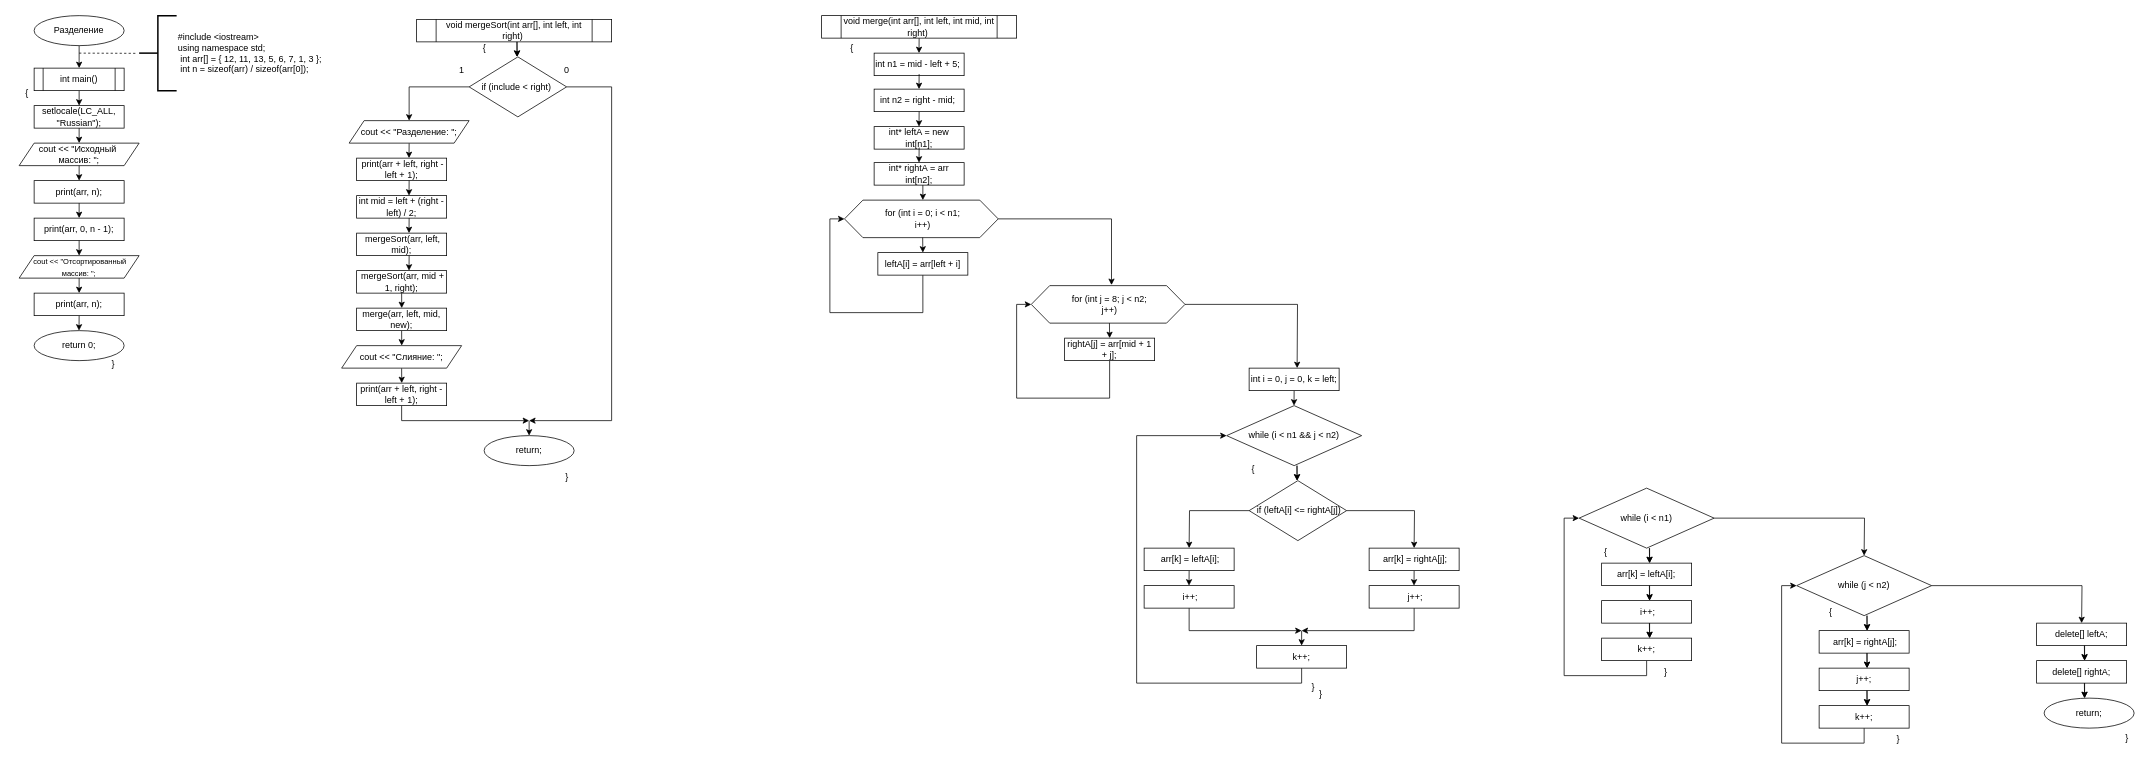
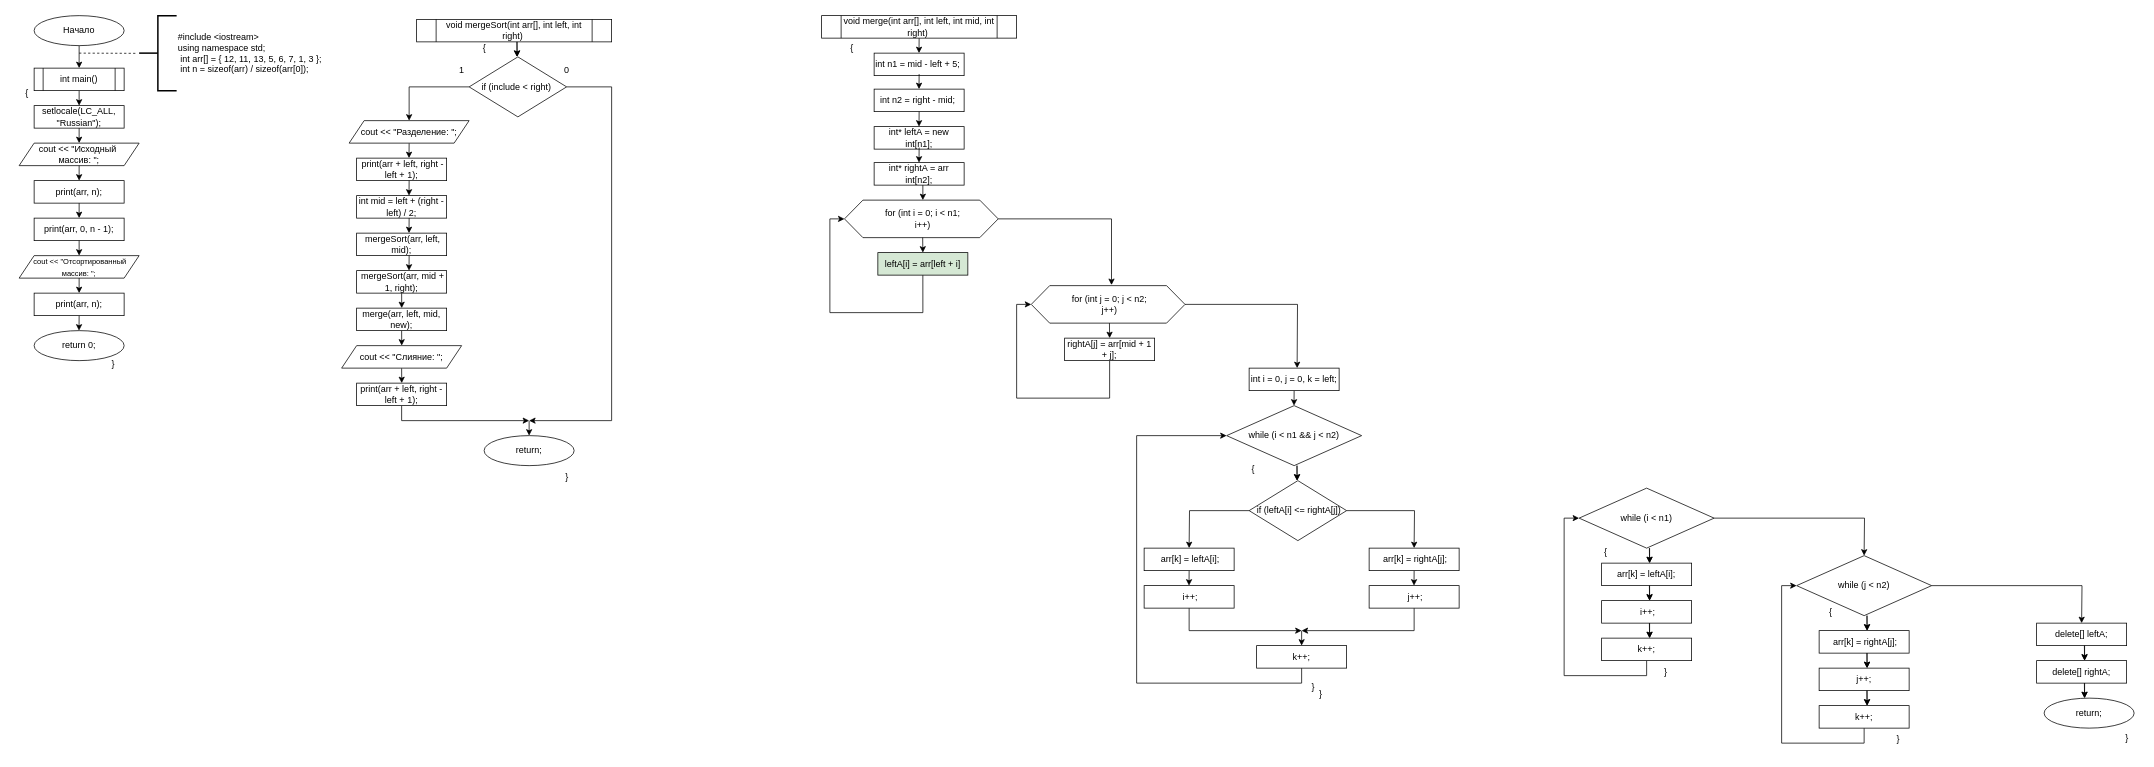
(79, 30) -> (79, 30)
(923, 264) -> (923, 264)
(1110, 304) -> (1110, 304)
